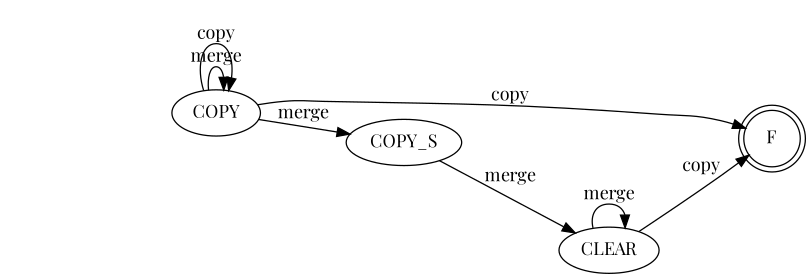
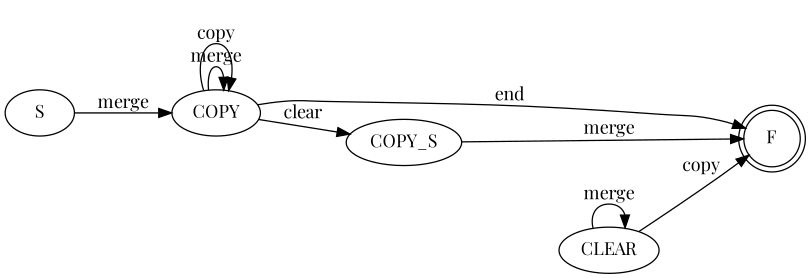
(510, 96) -> (510, 96)
none -> (40, 113)
(303, 114) -> (303, 114)
(502, 194) -> (596, 140)
